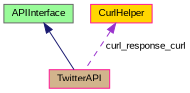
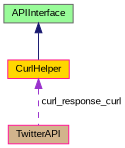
(62, 51) -> (39, 46)
